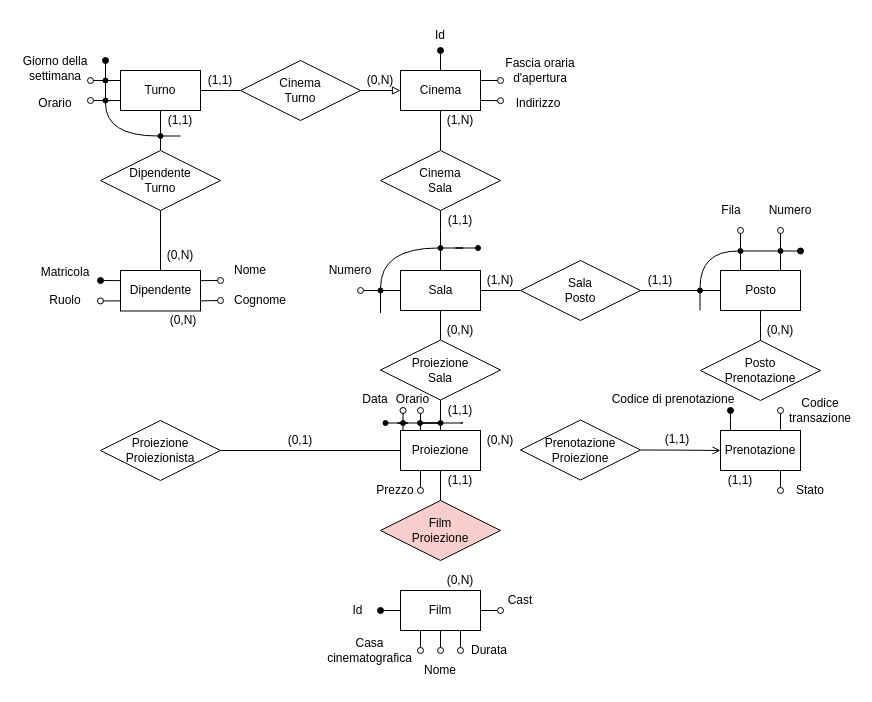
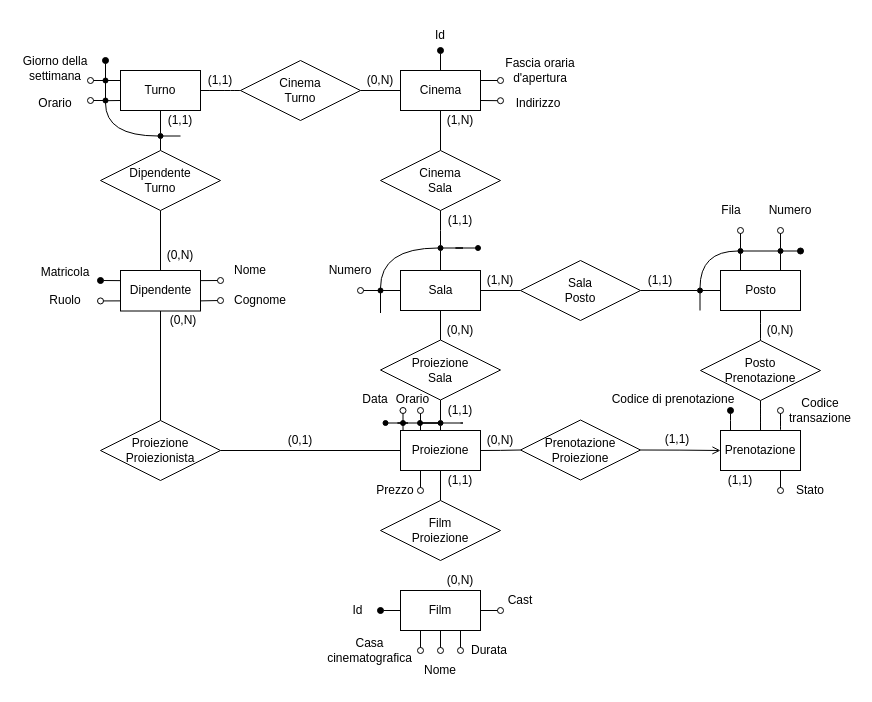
(391, 91) -> (394, 91)
none -> (161, 366)
none -> (761, 416)
none -> (501, 450)
(441, 531) -> (441, 531)
